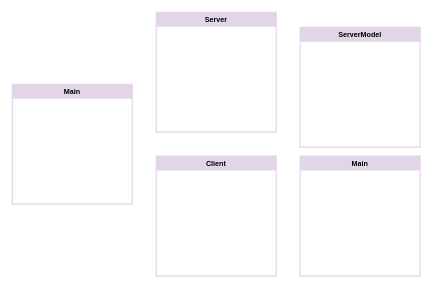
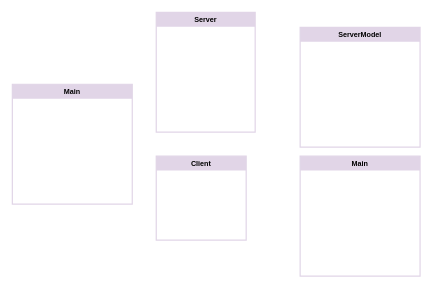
(216, 72) -> (206, 72)
(216, 216) -> (201, 198)
